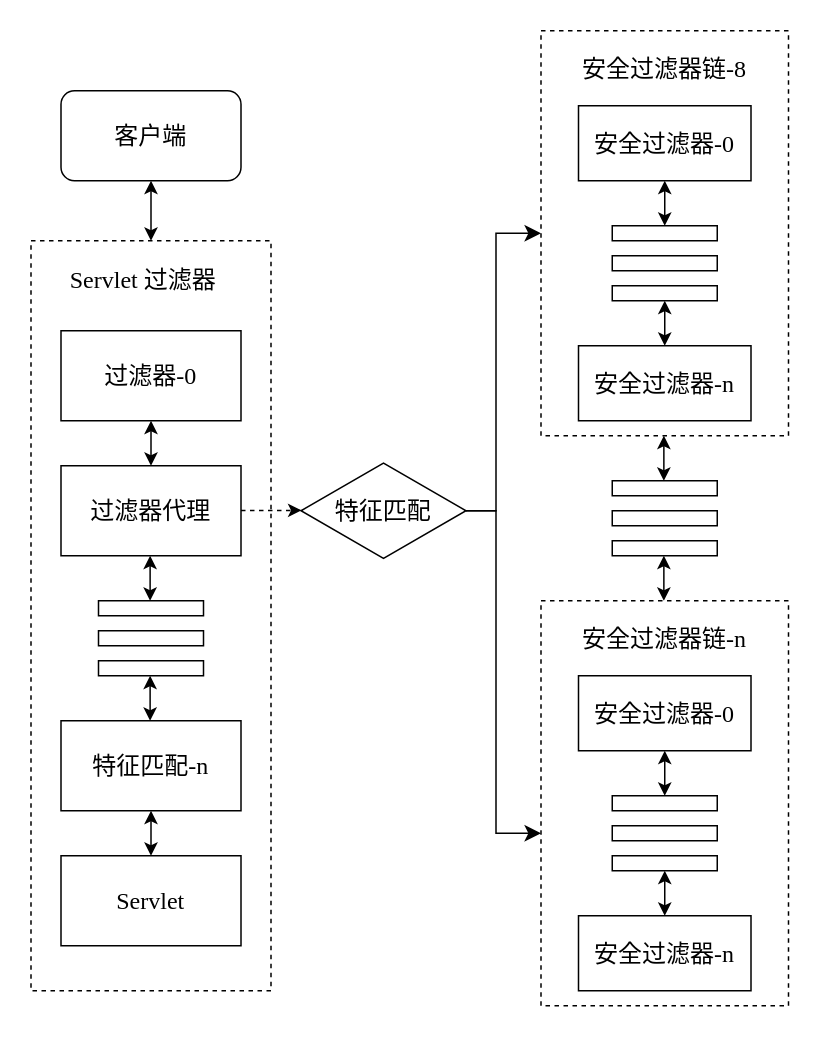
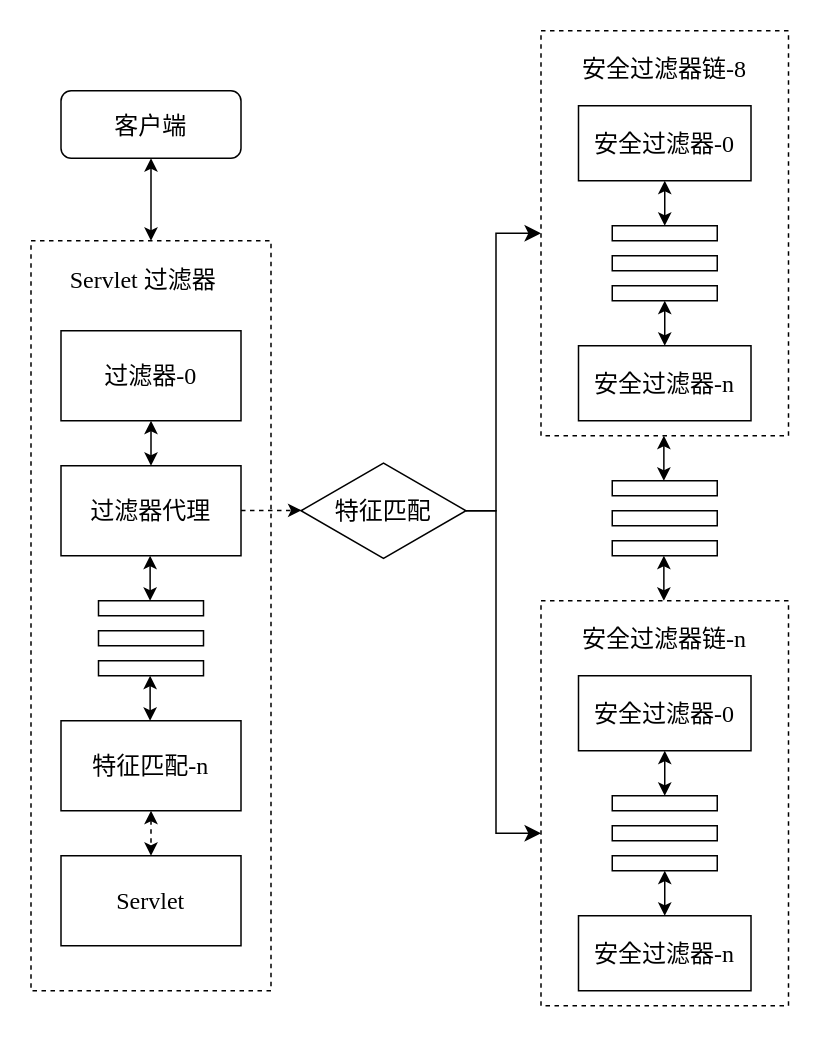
(151, 136) -> (151, 125)
(151, 835) -> (151, 835)
